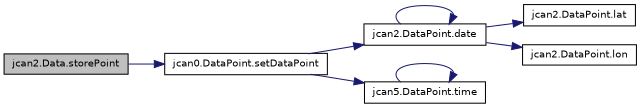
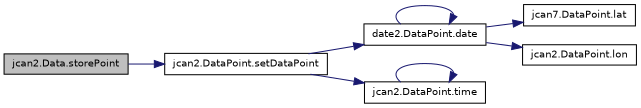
(580, 15) -> (580, 15)
(425, 35) -> (425, 35)
(246, 64) -> (246, 64)
(425, 93) -> (425, 93)
